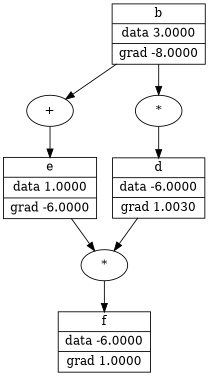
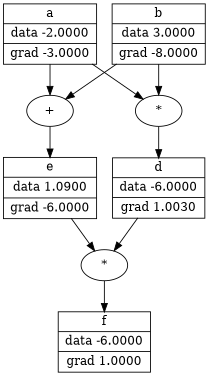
none -> (50, 34)
(50, 187) -> (50, 187)
